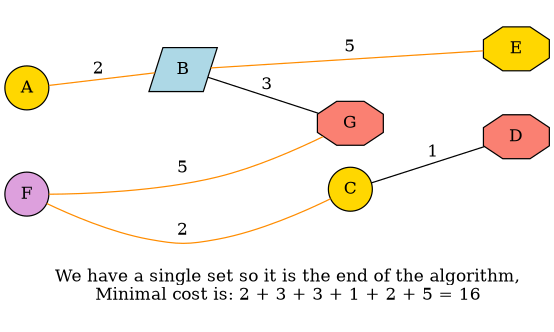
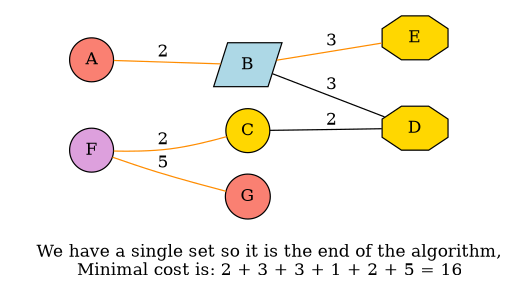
(350, 47) -> (332, 41)
(27, 88) -> (92, 60)
(263, 95) -> (328, 95)
(350, 123) -> (248, 197)
(516, 137) -> (415, 128)
(433, 152) -> (332, 120)
